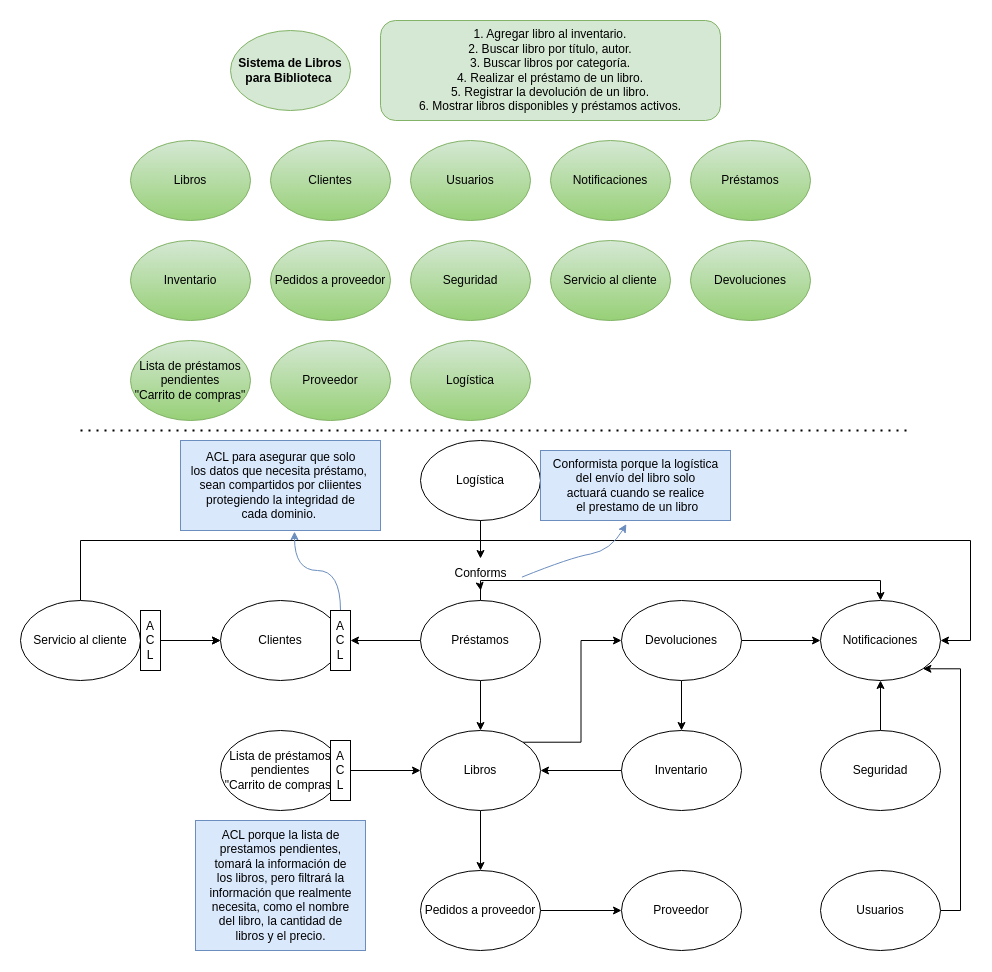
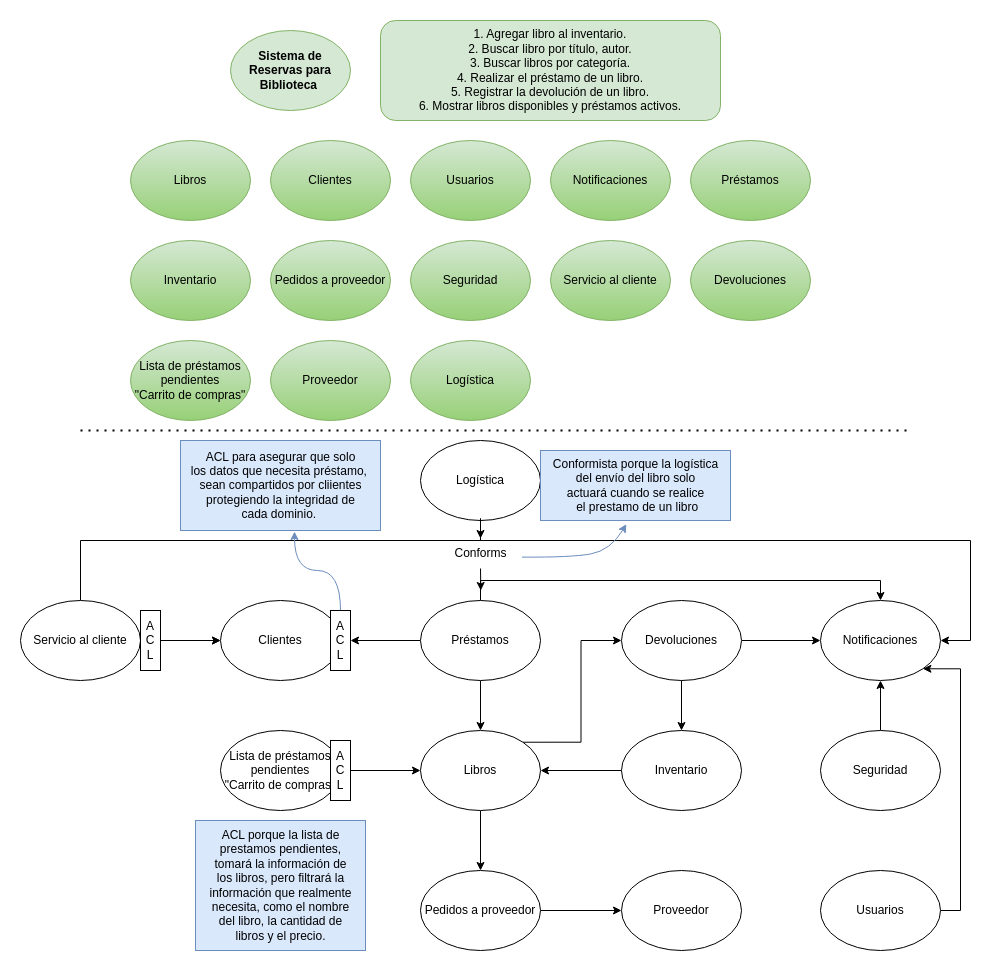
(291, 71) -> (291, 71)
(481, 574) -> (481, 554)
